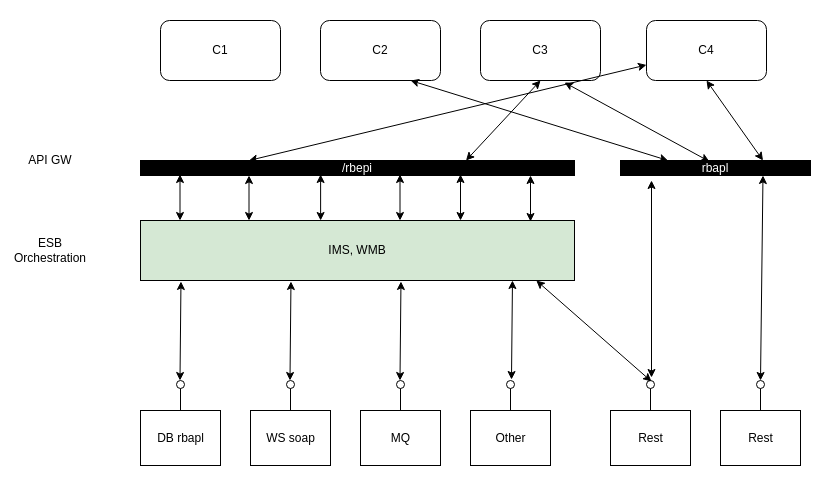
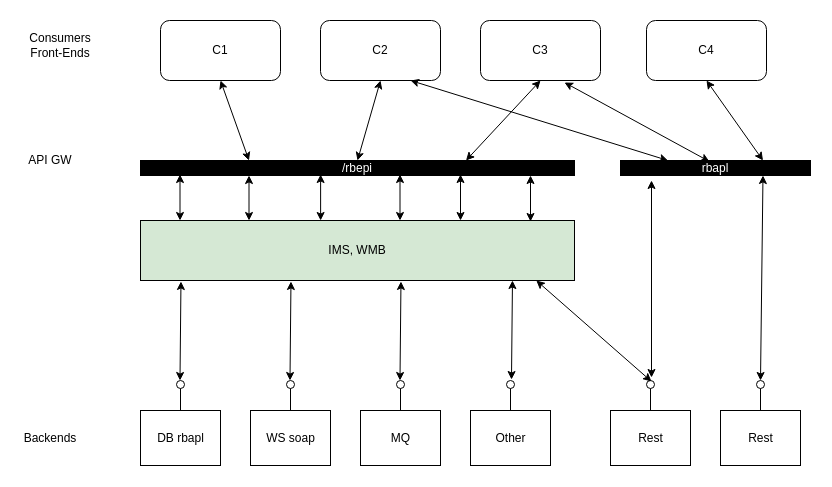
none -> (61, 46)
(448, 113) -> (235, 121)
none -> (369, 121)
(51, 251) -> none
none -> (51, 438)
